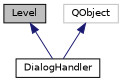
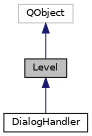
(72, 45) -> (46, 46)
